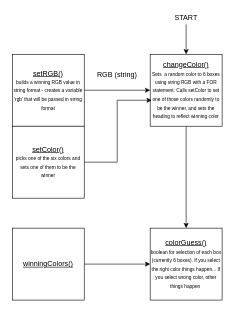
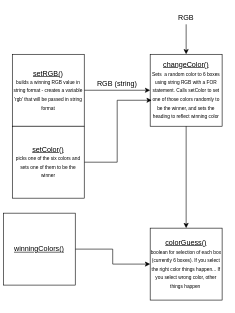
(186, 18) -> (186, 18)
(117, 75) -> (117, 84)
(48, 264) -> (39, 249)
